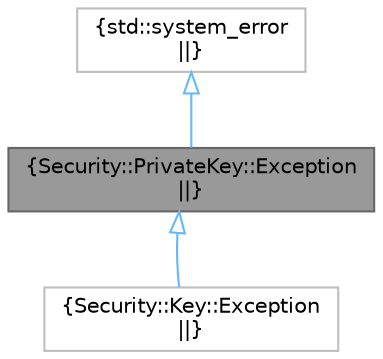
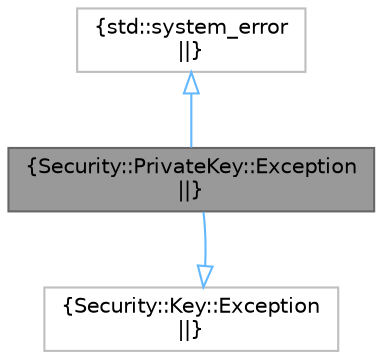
(177, 260) -> (205, 239)
